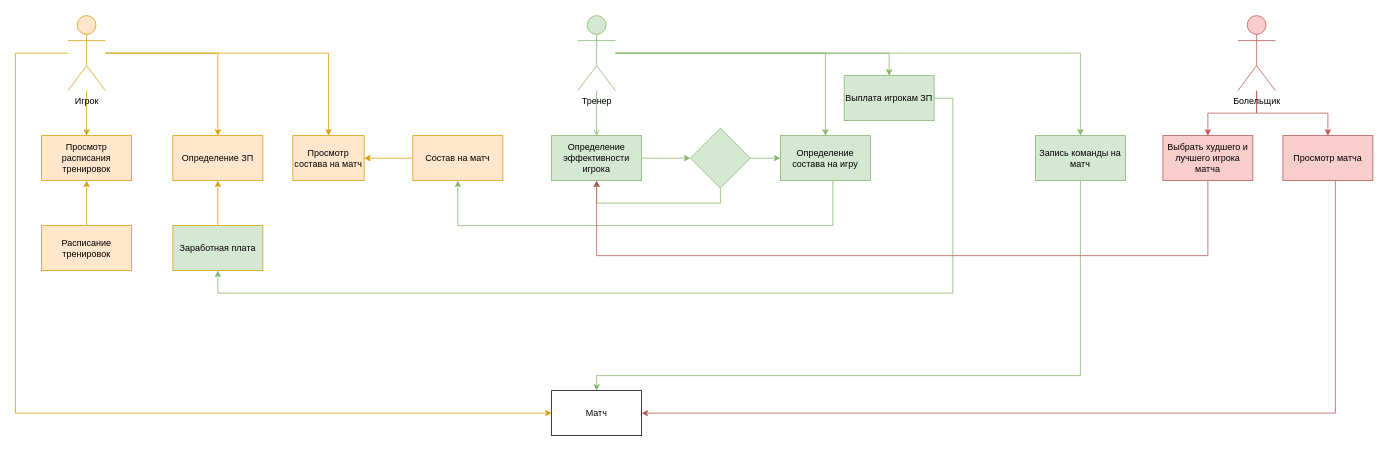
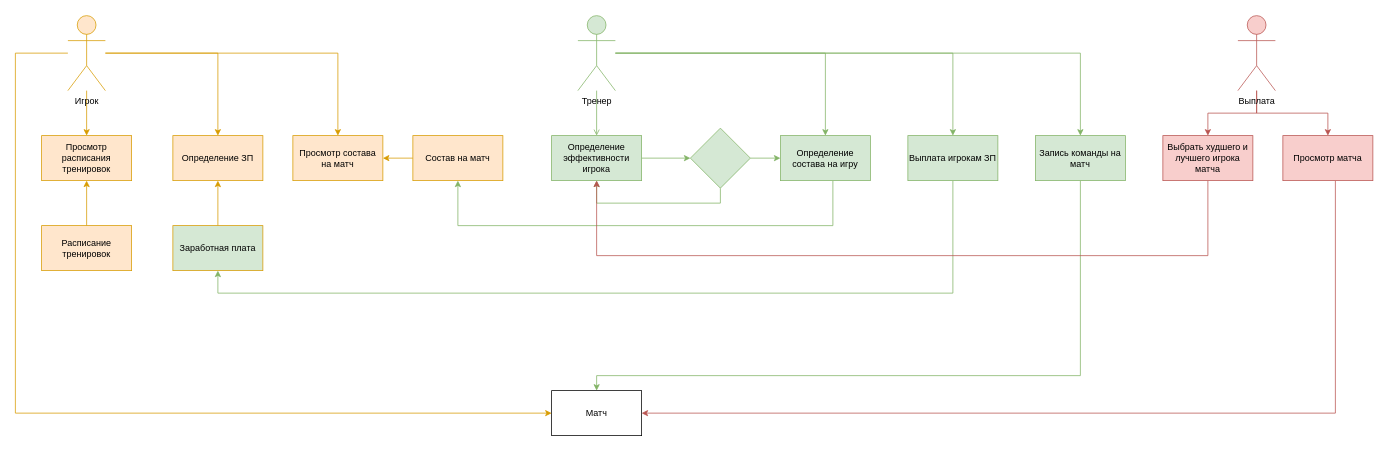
(889, 98) -> (953, 158)
(1257, 101) -> (1257, 101)
(329, 158) -> (338, 158)
